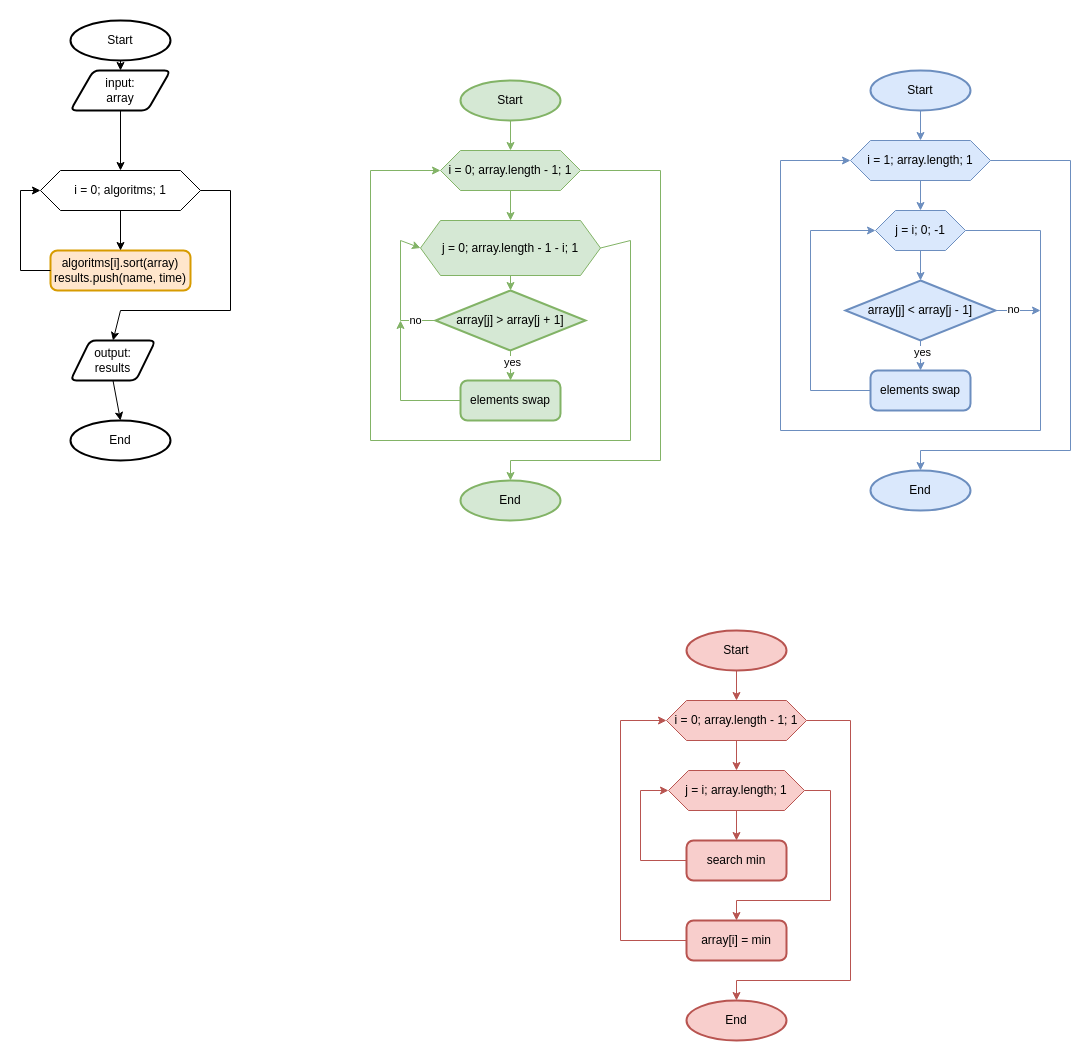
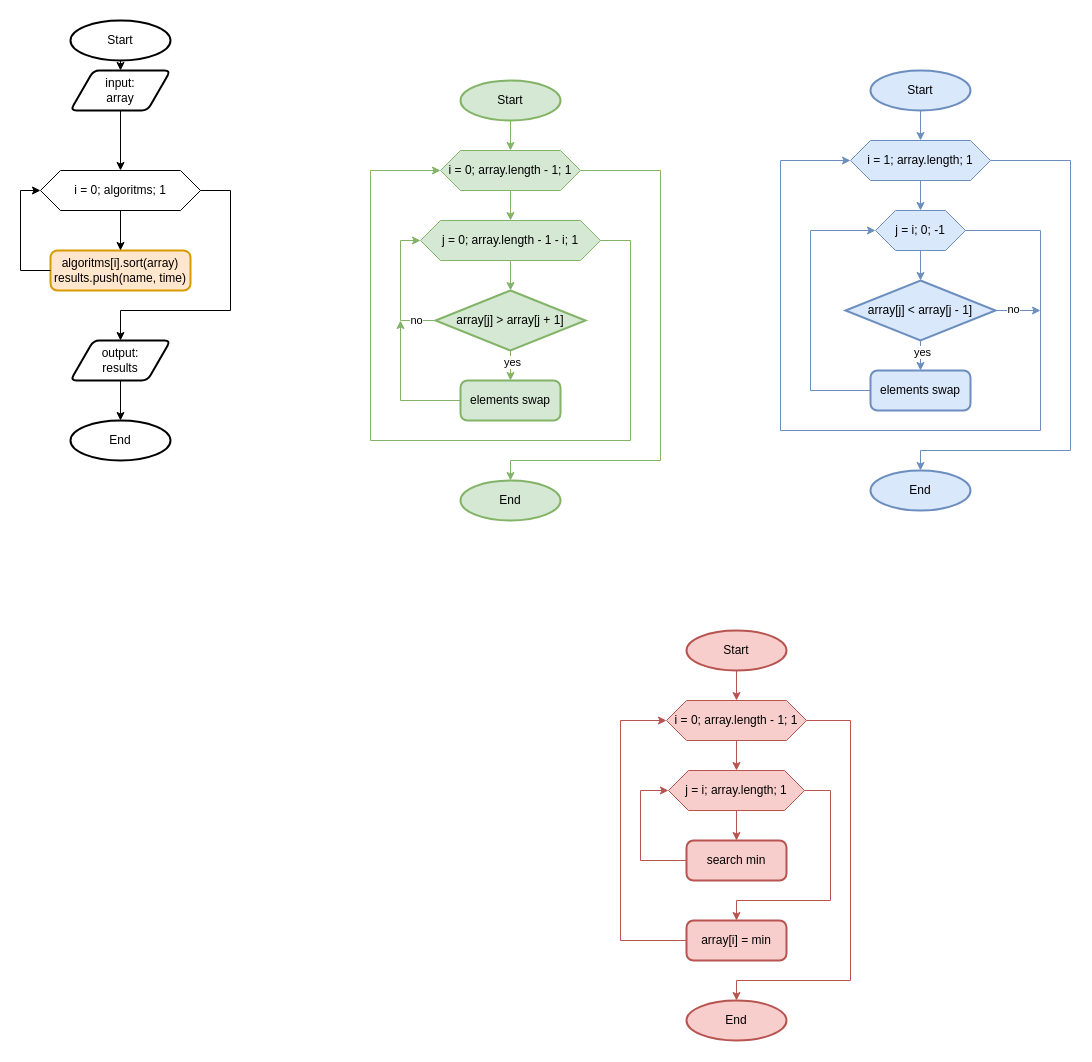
(511, 248) -> (511, 241)
(113, 361) -> (121, 361)
